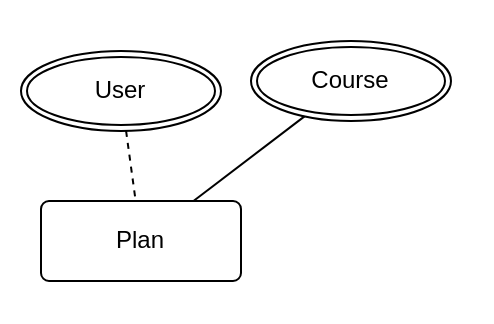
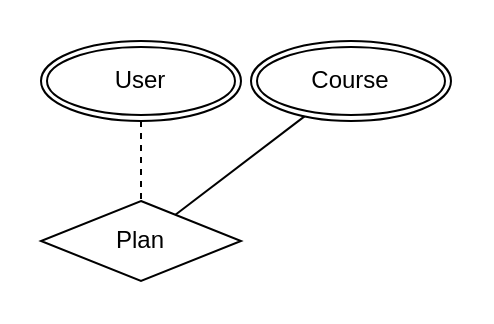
(121, 91) -> (141, 81)
(141, 241) -> (141, 241)
